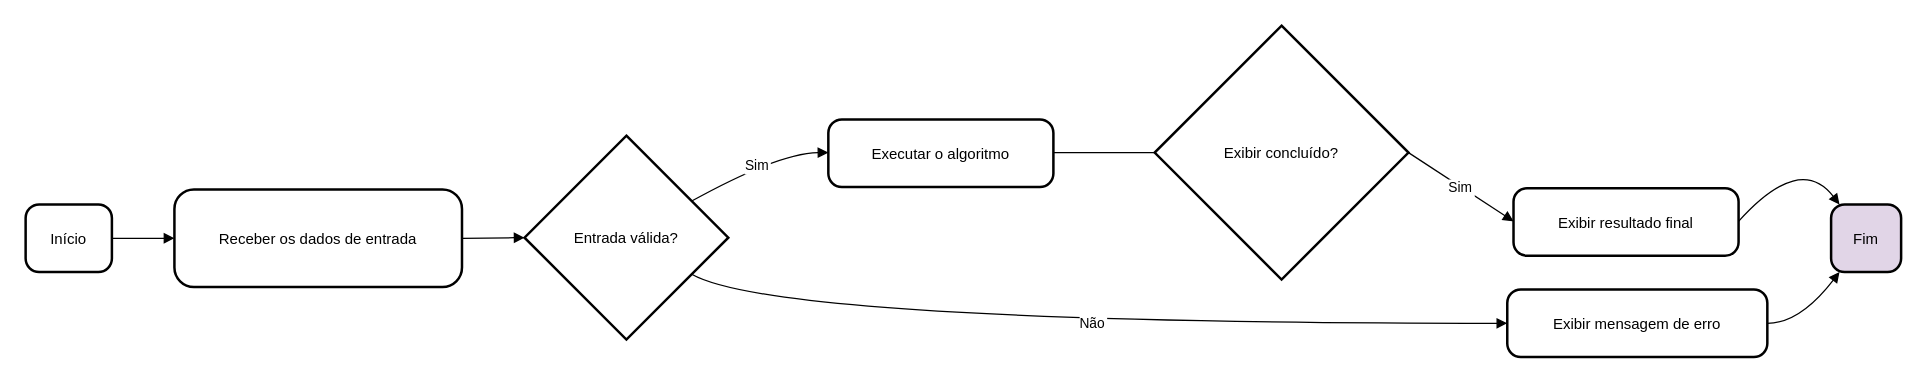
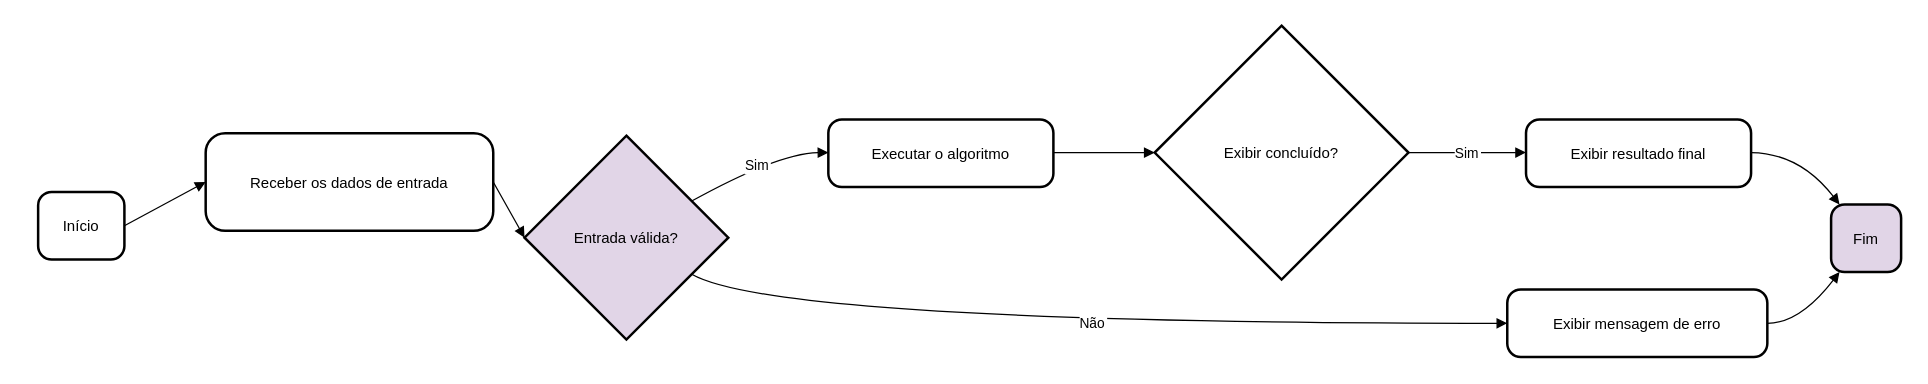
(1148, 152) -> (1143, 152)
(1626, 222) -> (1638, 153)
(69, 238) -> (81, 226)
(318, 238) -> (349, 182)
(626, 238) -> (626, 238)
